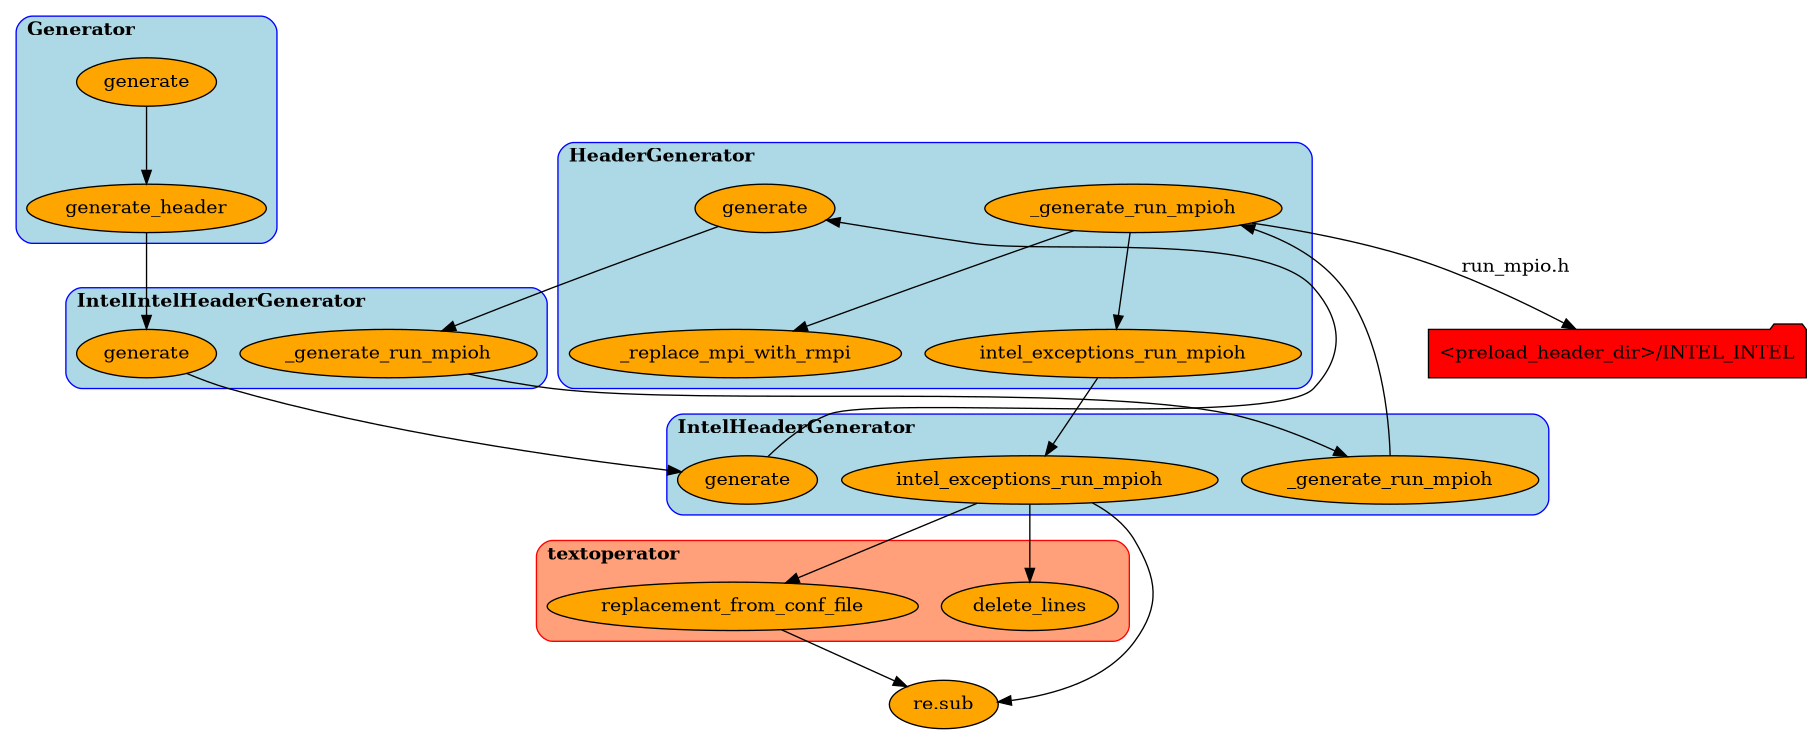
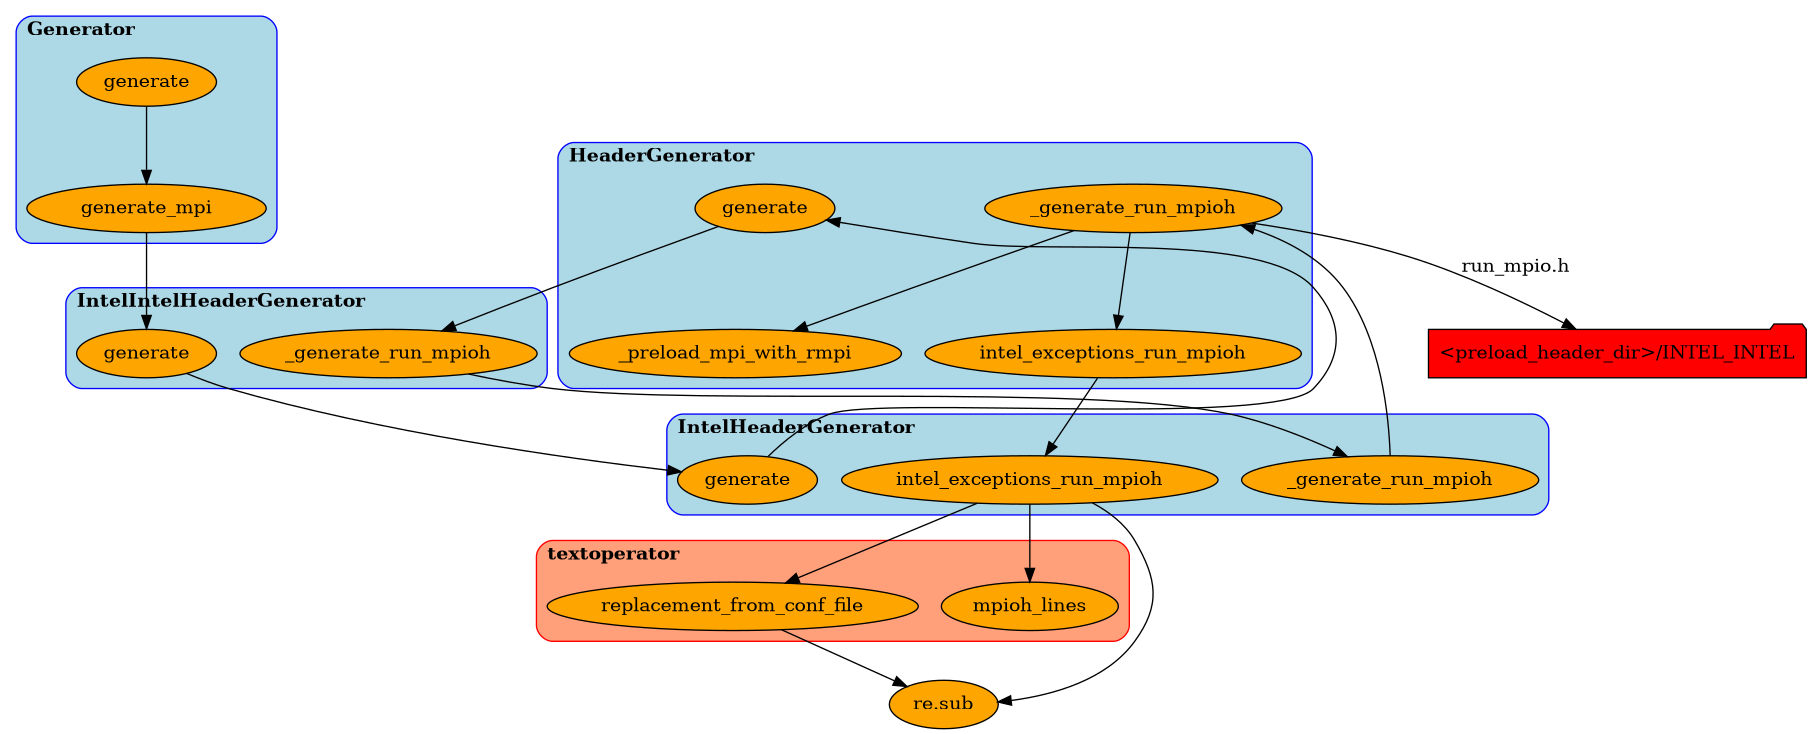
(147, 208) -> (147, 208)
(735, 354) -> (735, 354)
(1030, 606) -> (1030, 606)
